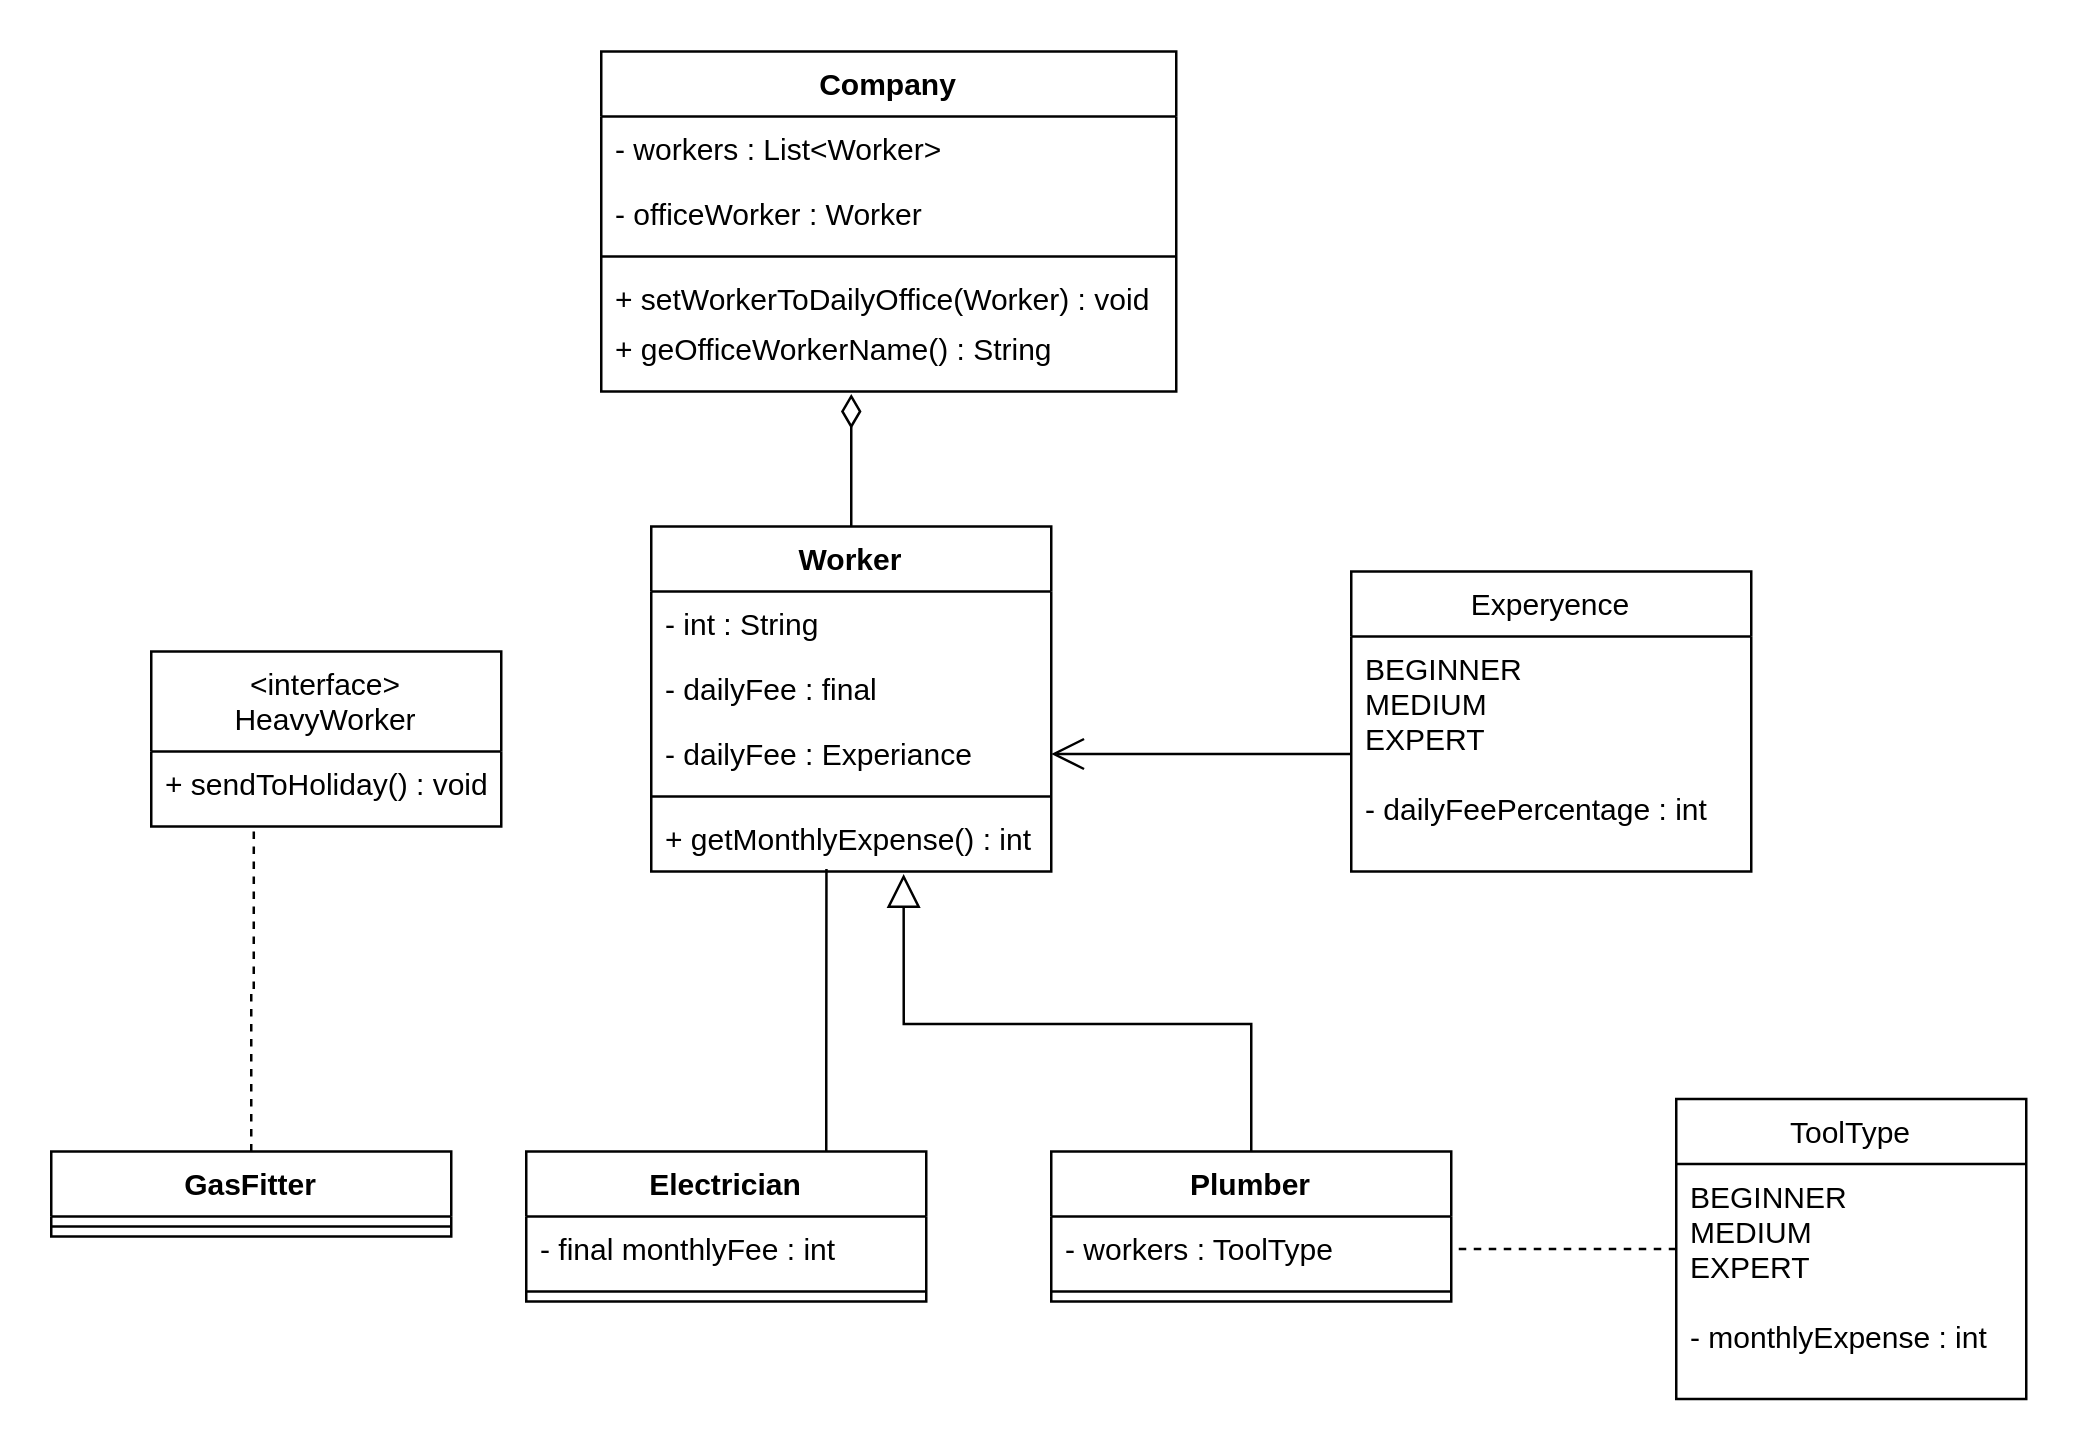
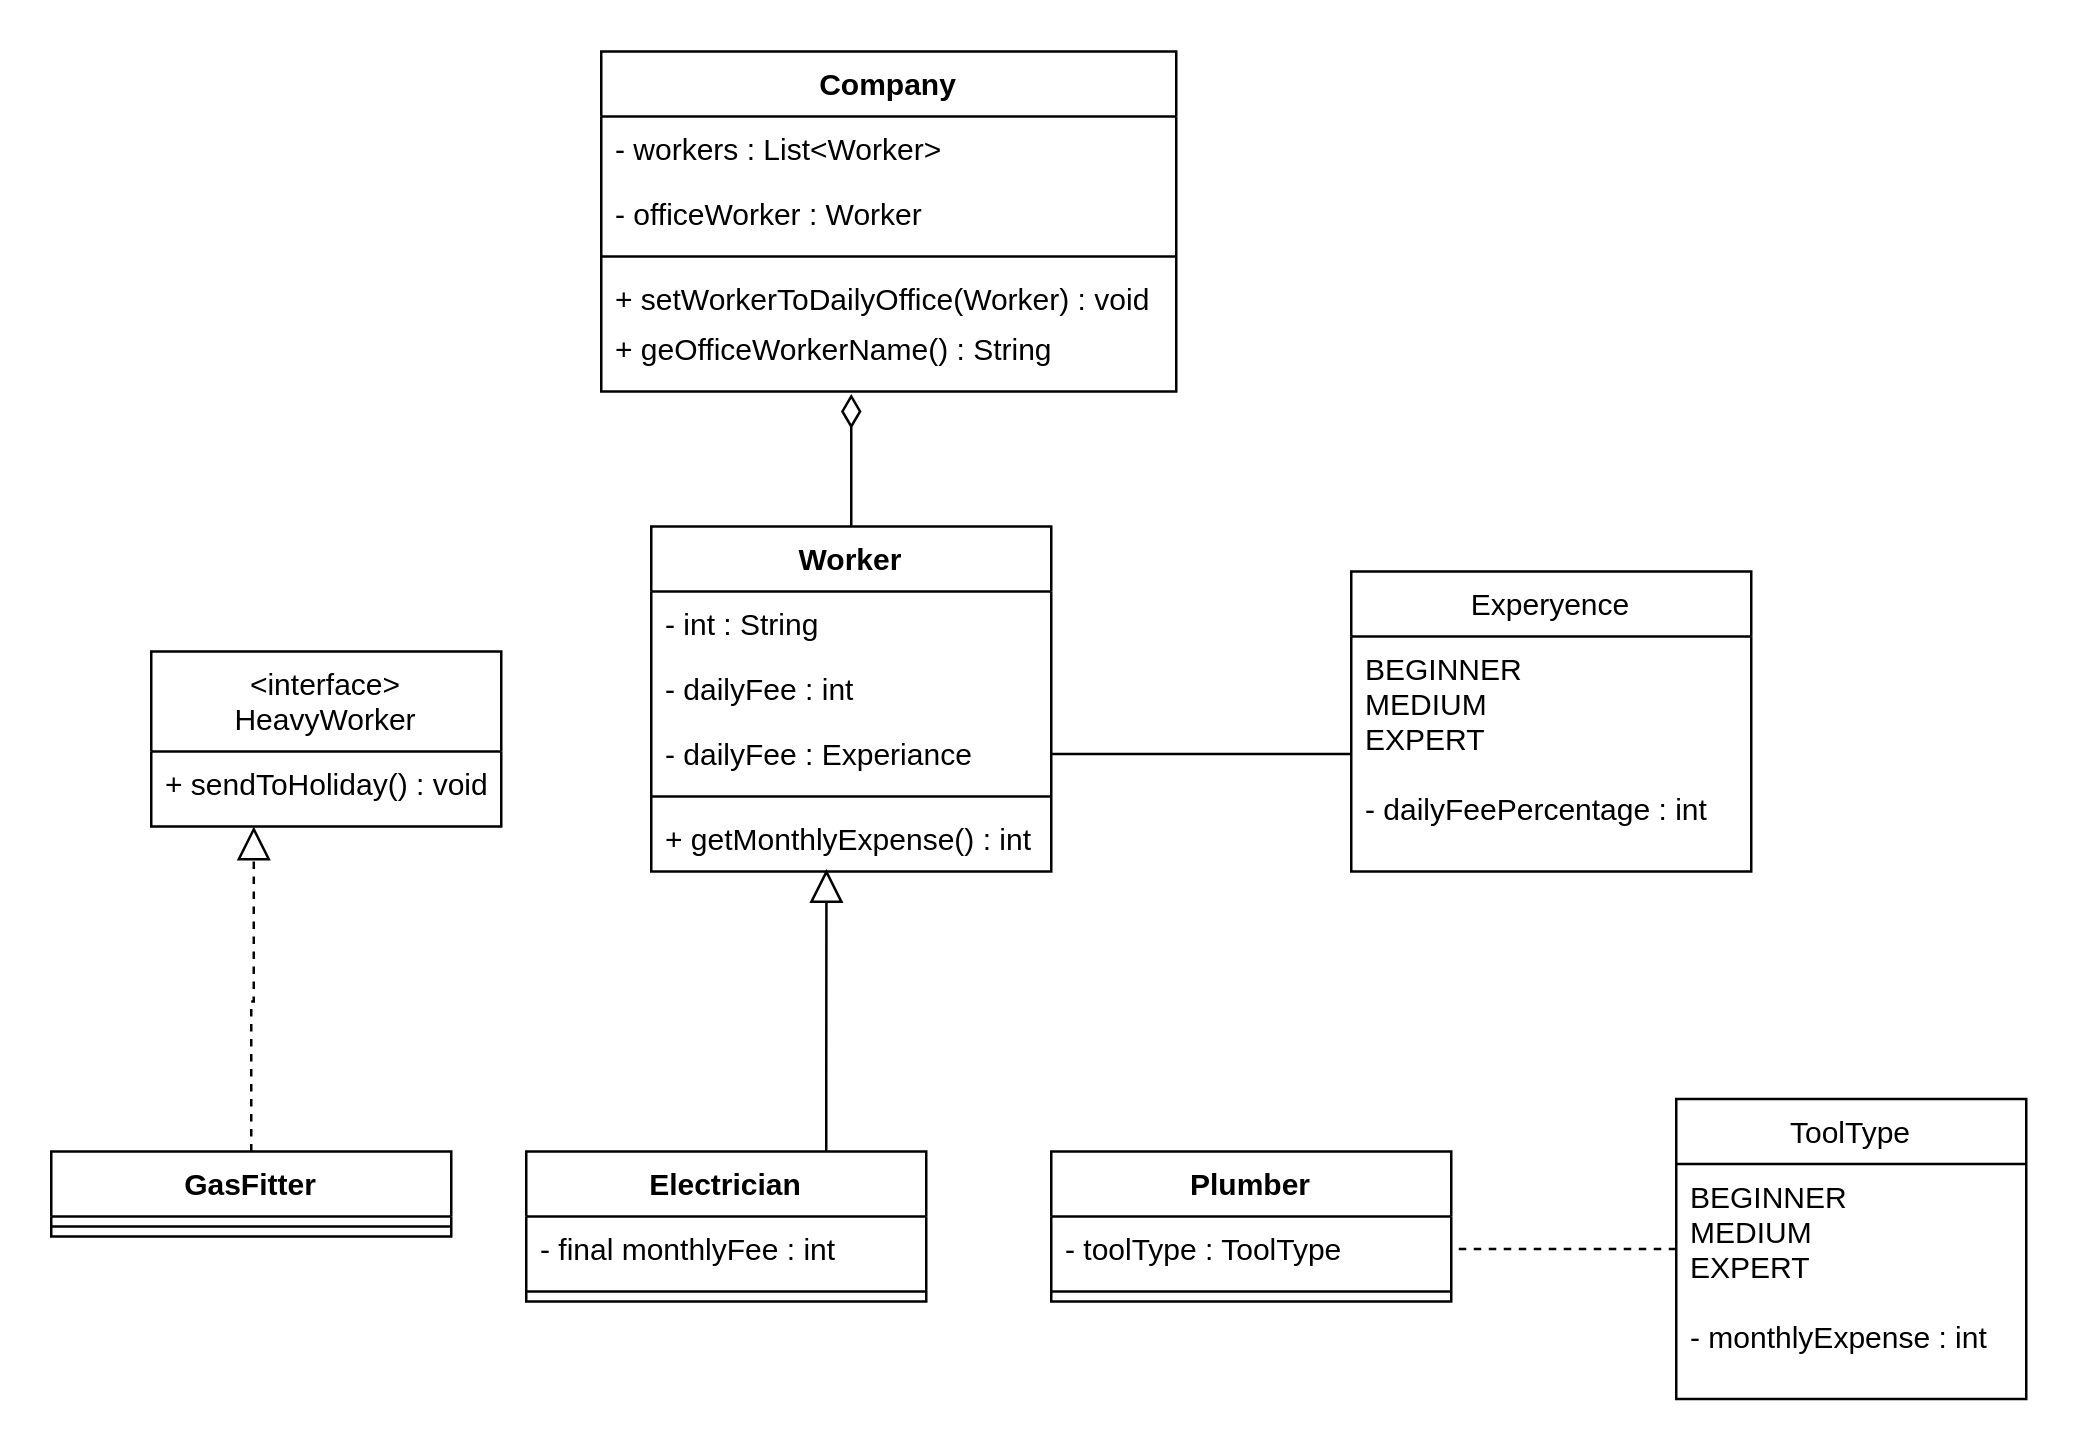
(785, 690) -> (772, 690)
(1060, 754) -> (1059, 754)
(254, 844) -> (254, 861)
(826, 890) -> (826, 903)
(1083, 1024) -> none
(1214, 1250) -> (1218, 1250)
